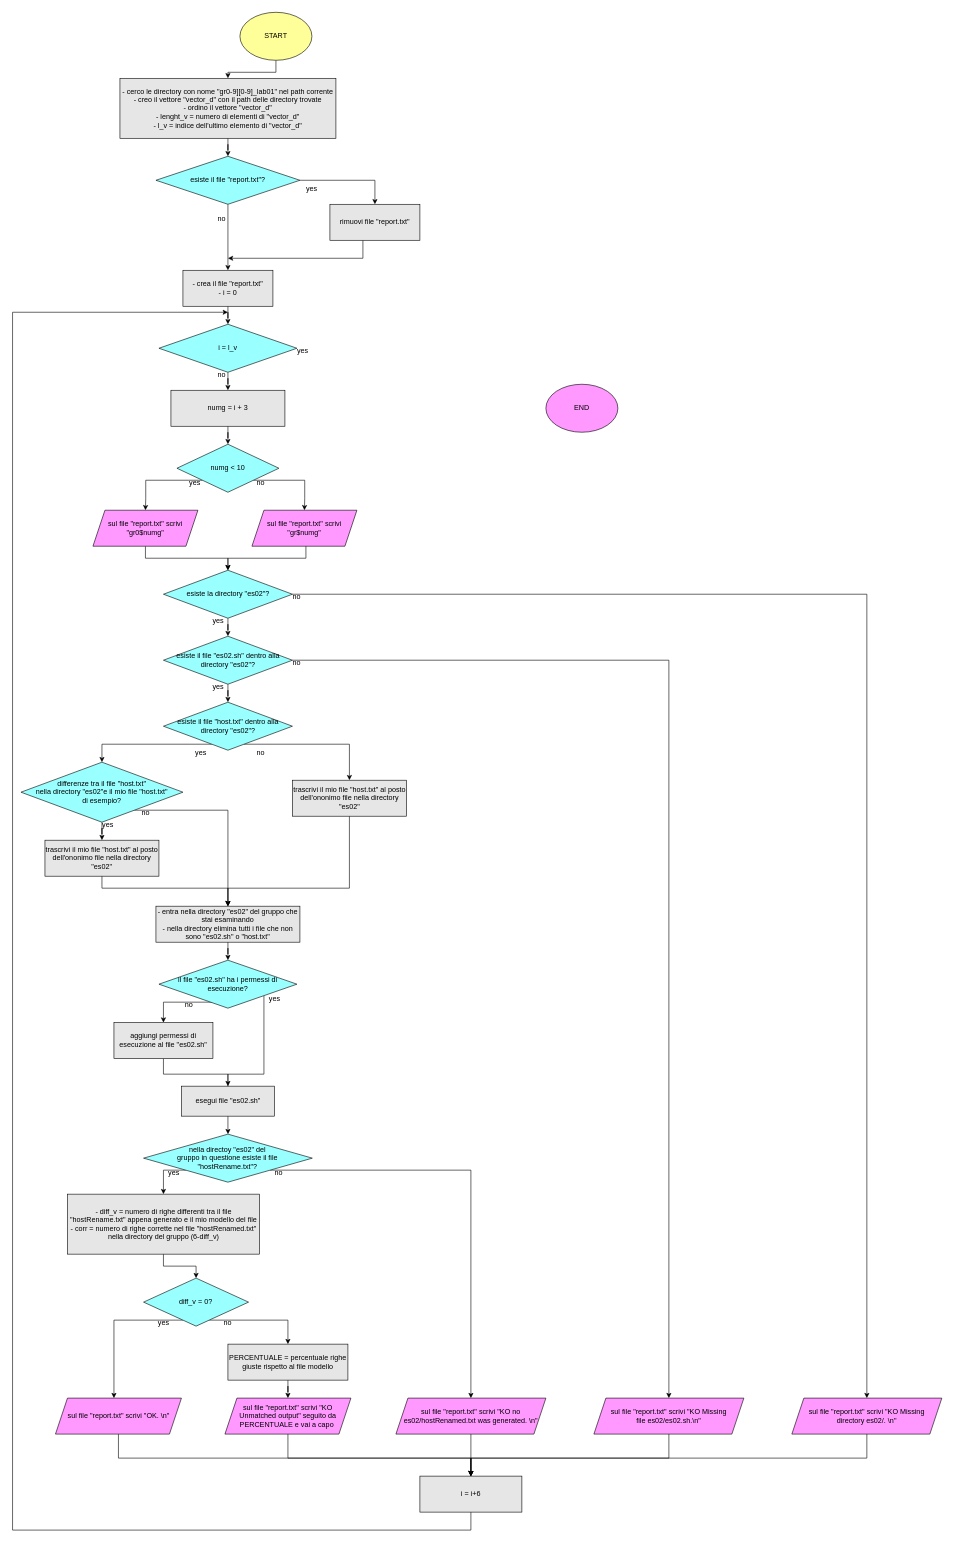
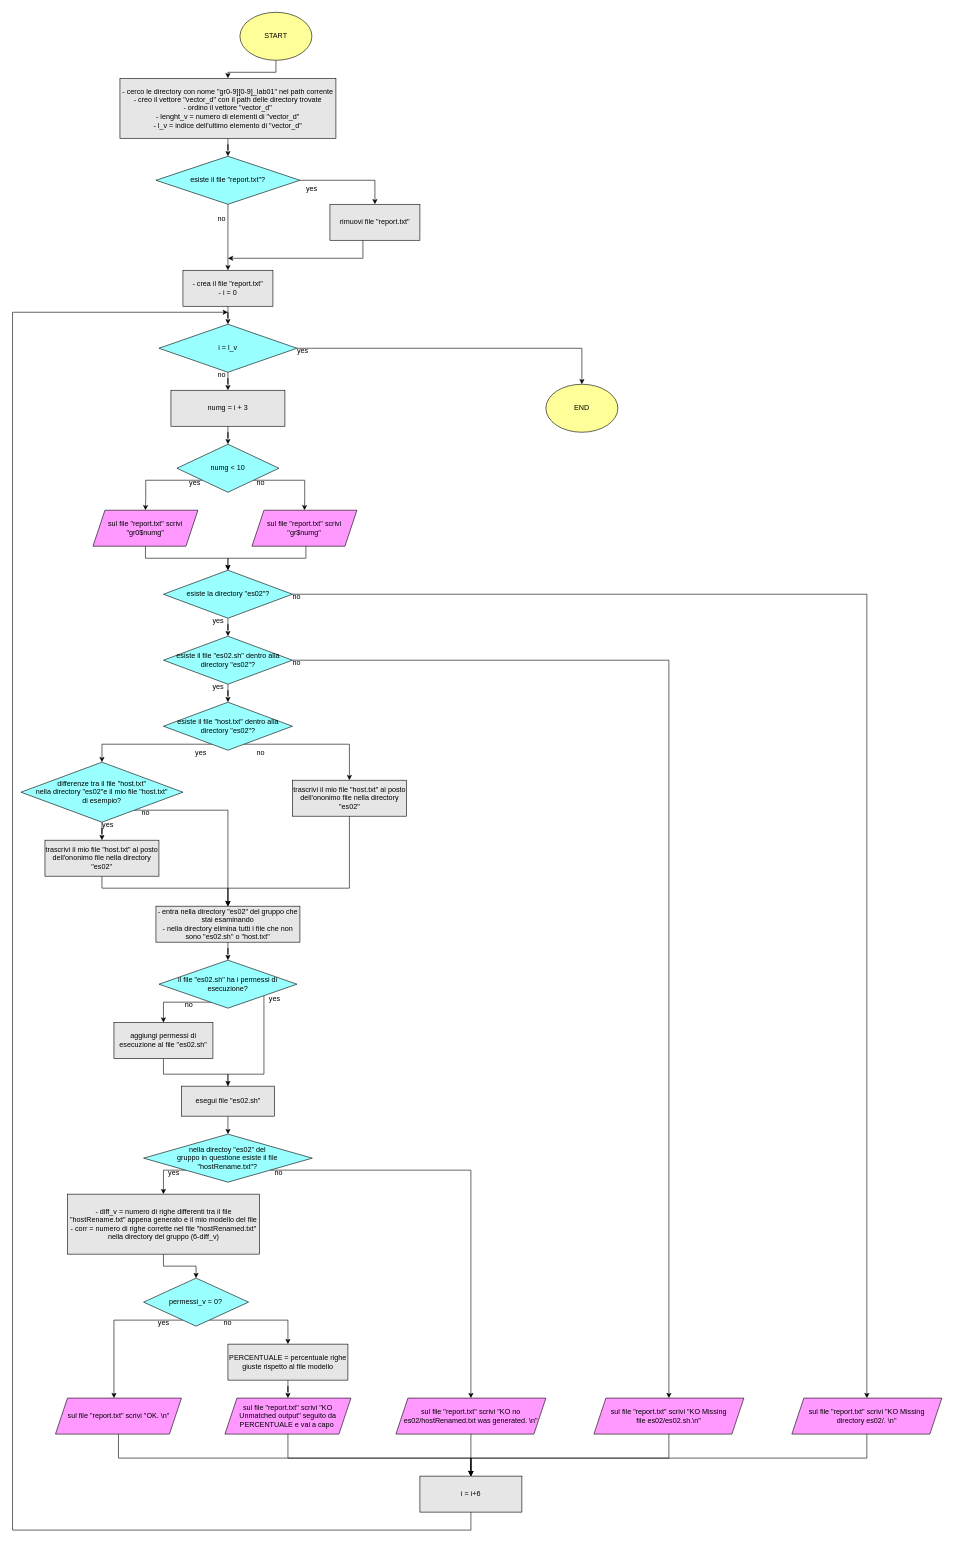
none -> (581, 348)
(582, 408) -> (582, 408)
(196, 1302) -> (196, 1302)
